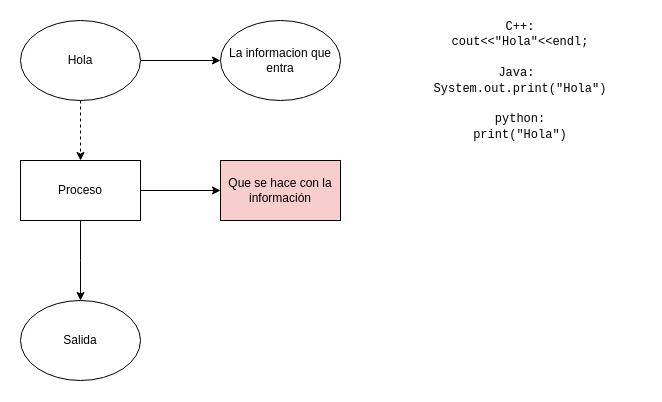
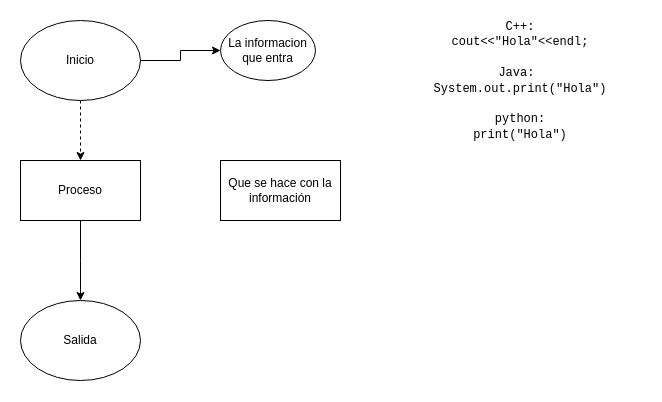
(81, 61) -> (81, 61)
(281, 61) -> (268, 51)
(177, 191) -> none
(281, 191) -> (281, 191)
